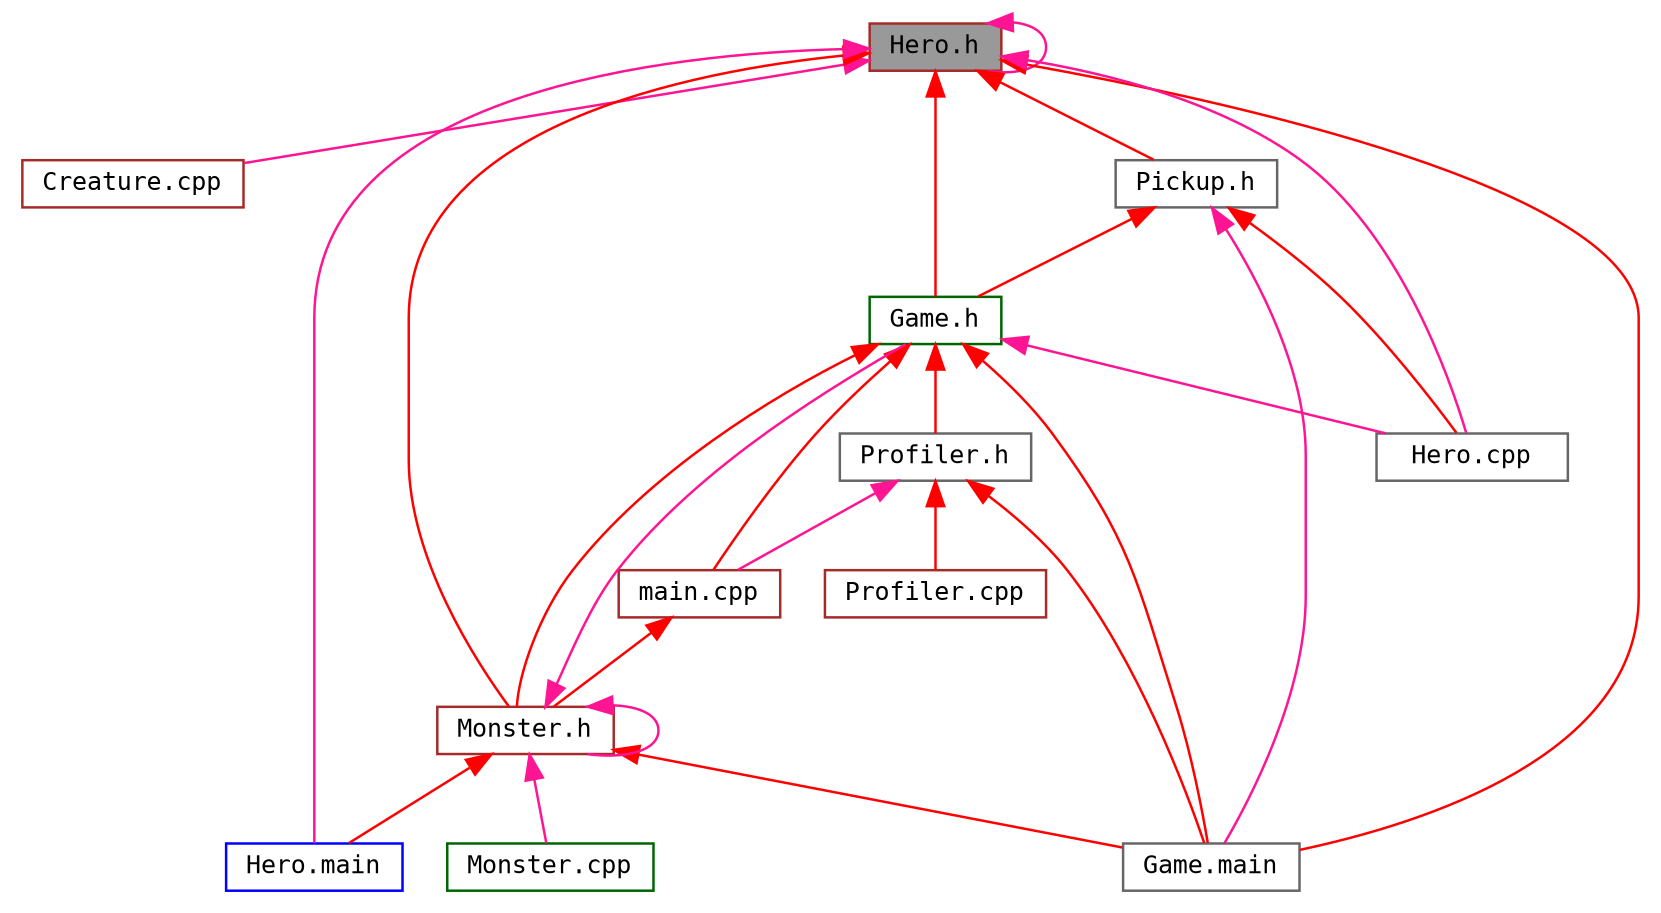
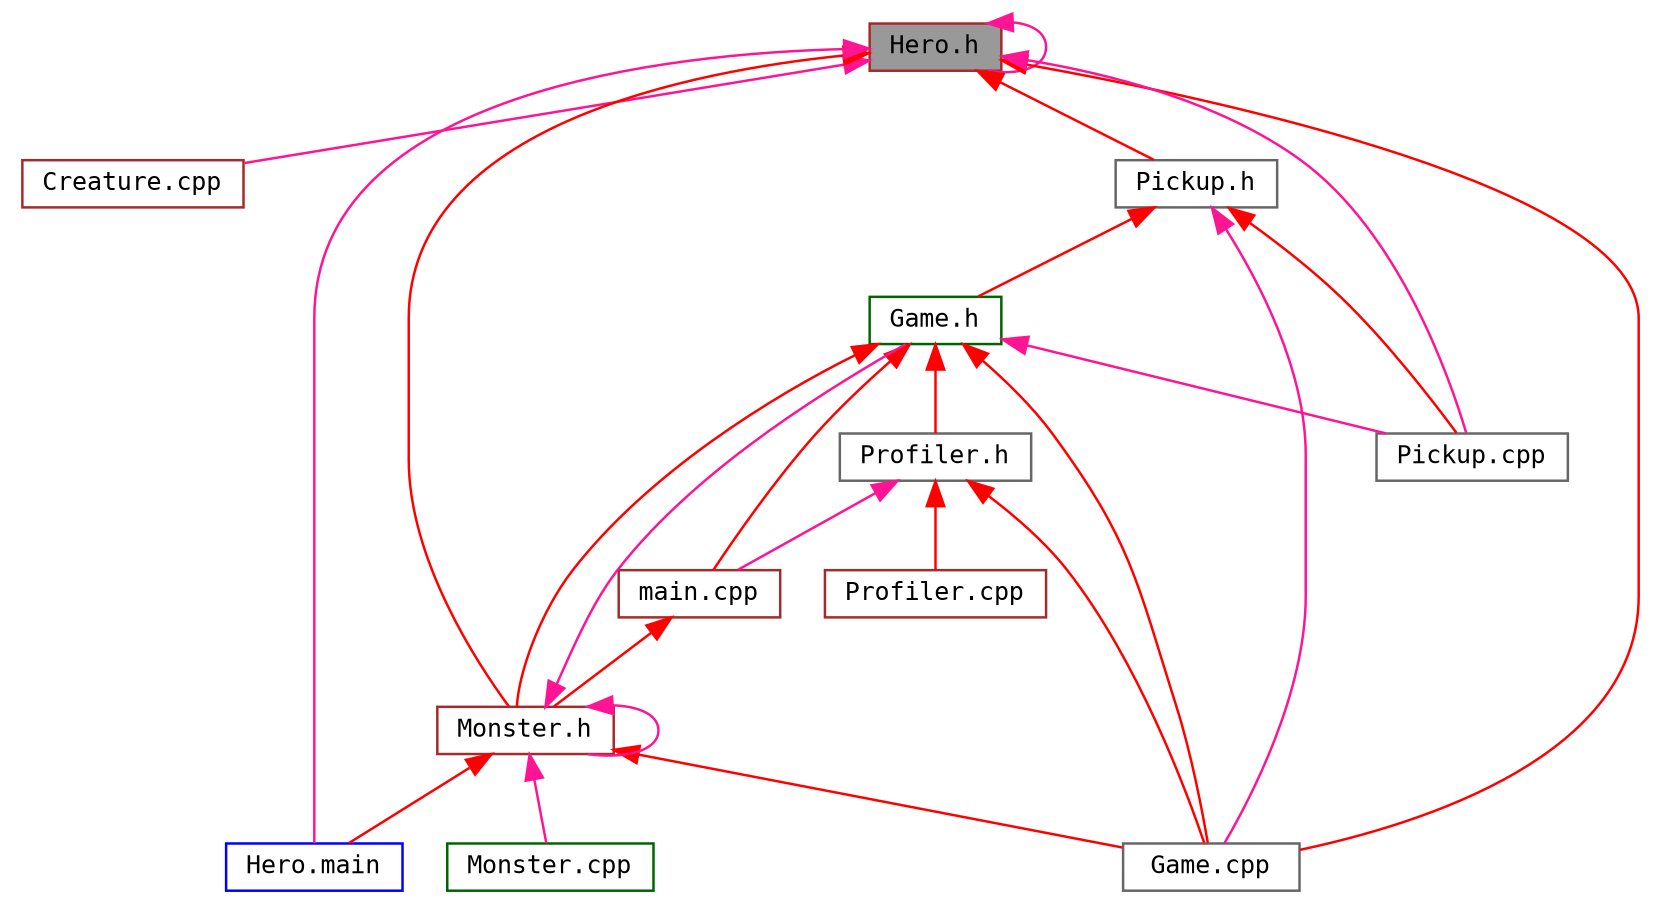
(935, 197) -> none
(1472, 457) -> (1472, 457)
(1211, 867) -> (1211, 867)
